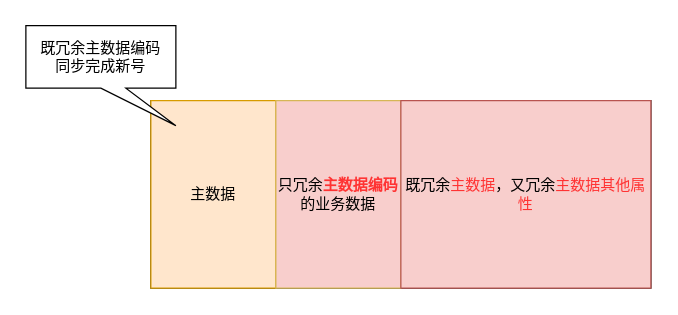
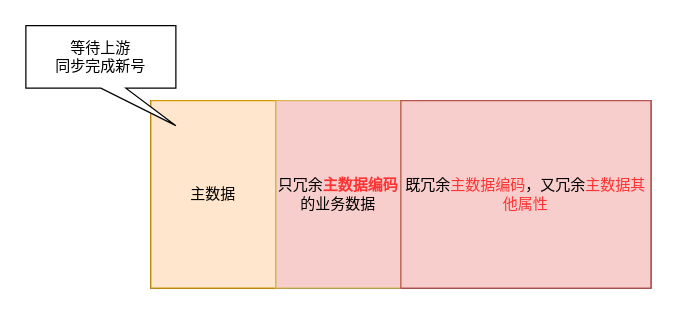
(101, 57) -> (101, 57)
(526, 194) -> (526, 194)
